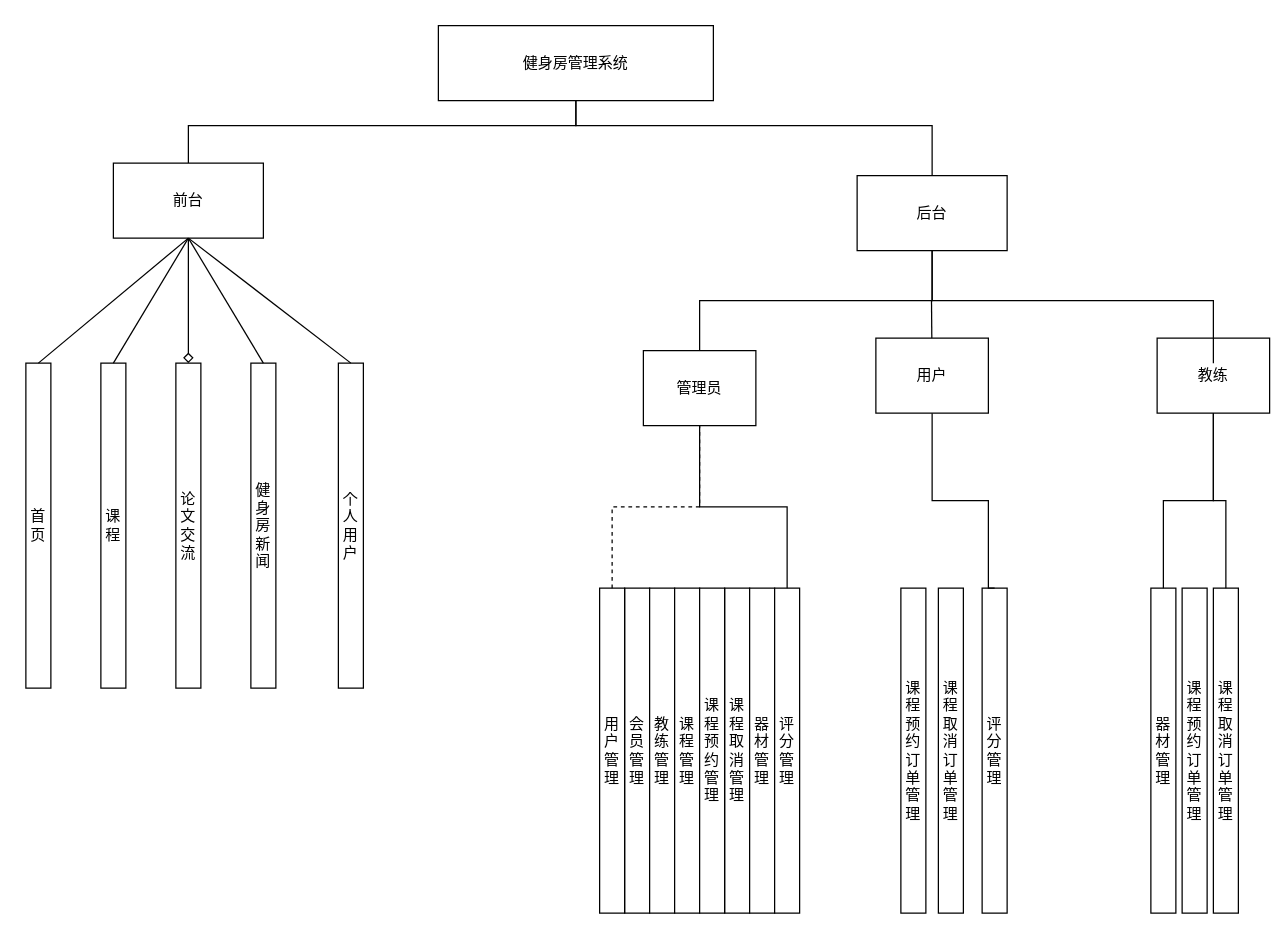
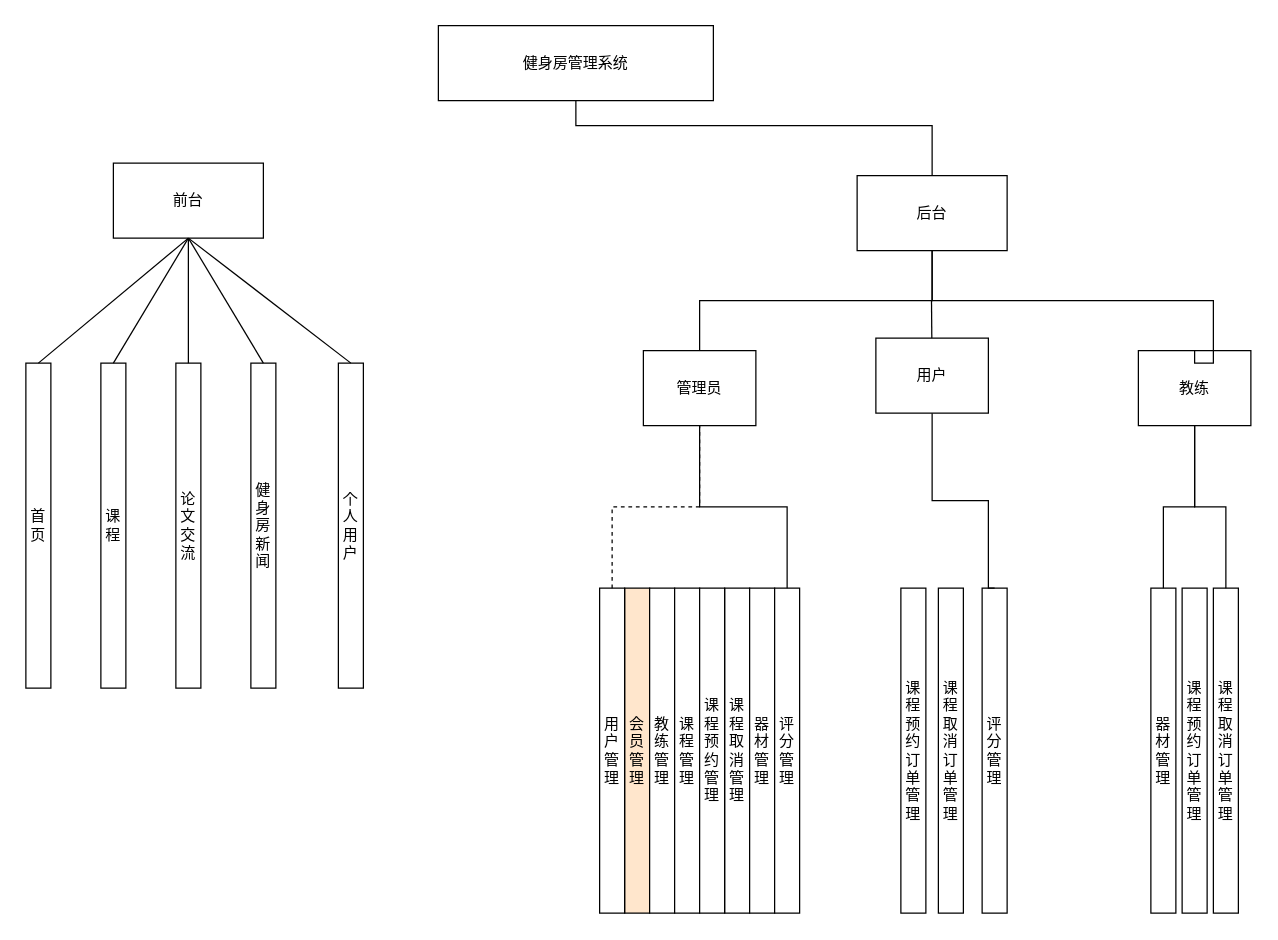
(362, 126) -> none
(188, 352) -> (188, 357)
(1213, 376) -> (1194, 388)
(637, 751) -> (637, 751)
